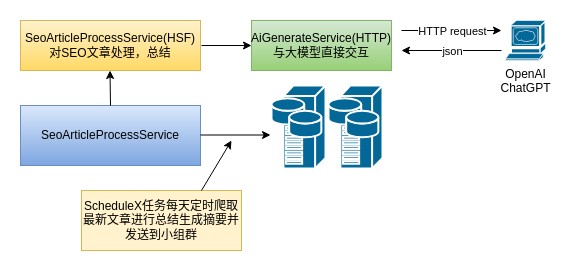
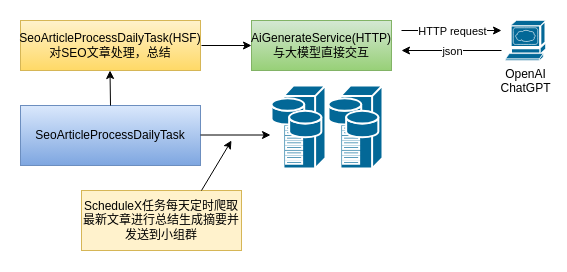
(111, 46) -> (111, 46)
(111, 136) -> (111, 136)
